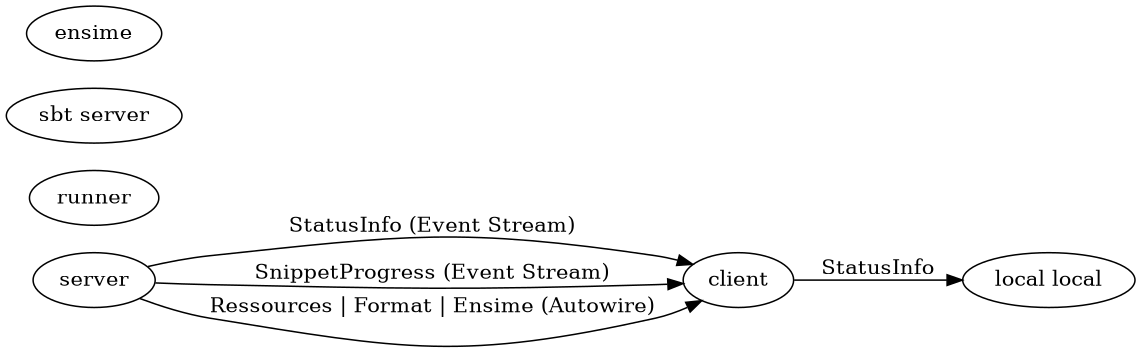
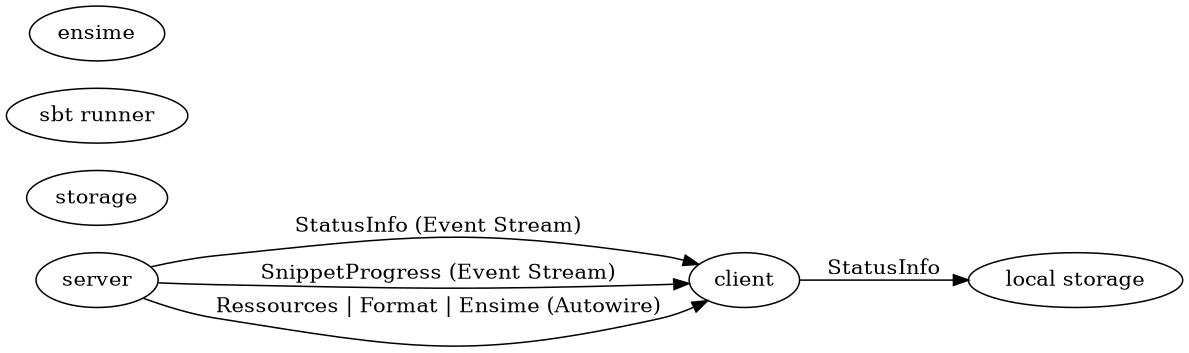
(94, 116) -> (97, 116)
(94, 198) -> (97, 198)
(1049, 280) -> (1076, 280)
